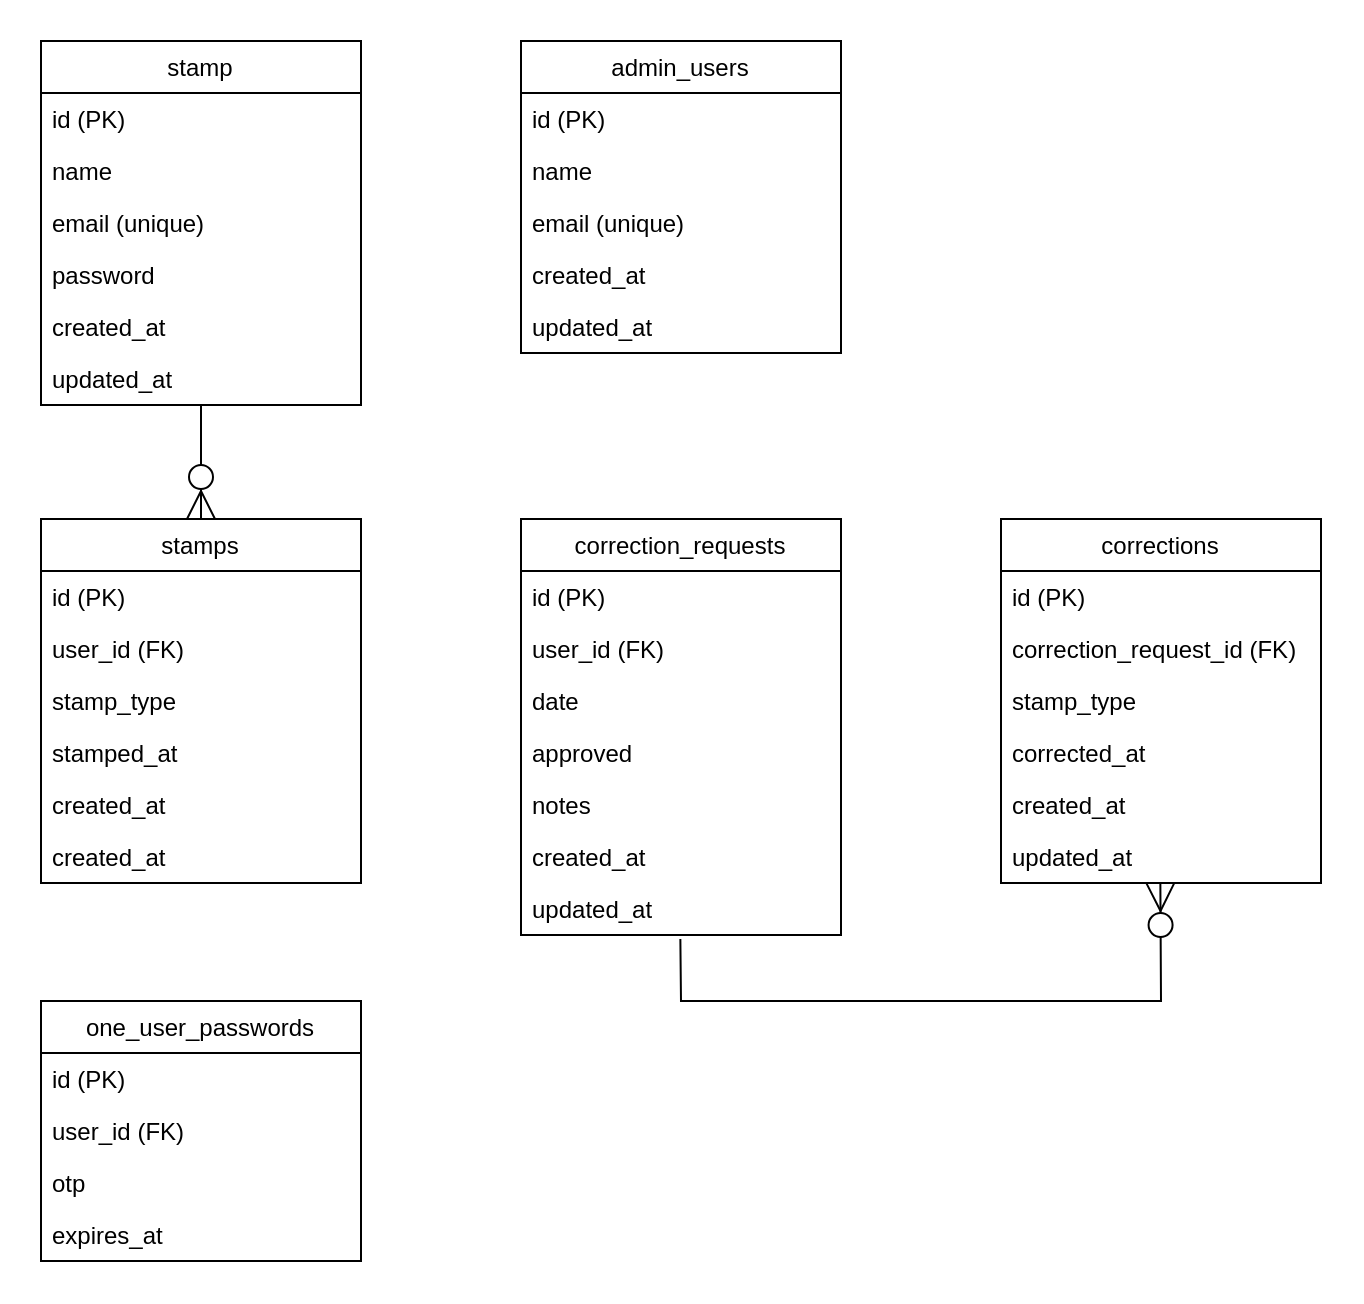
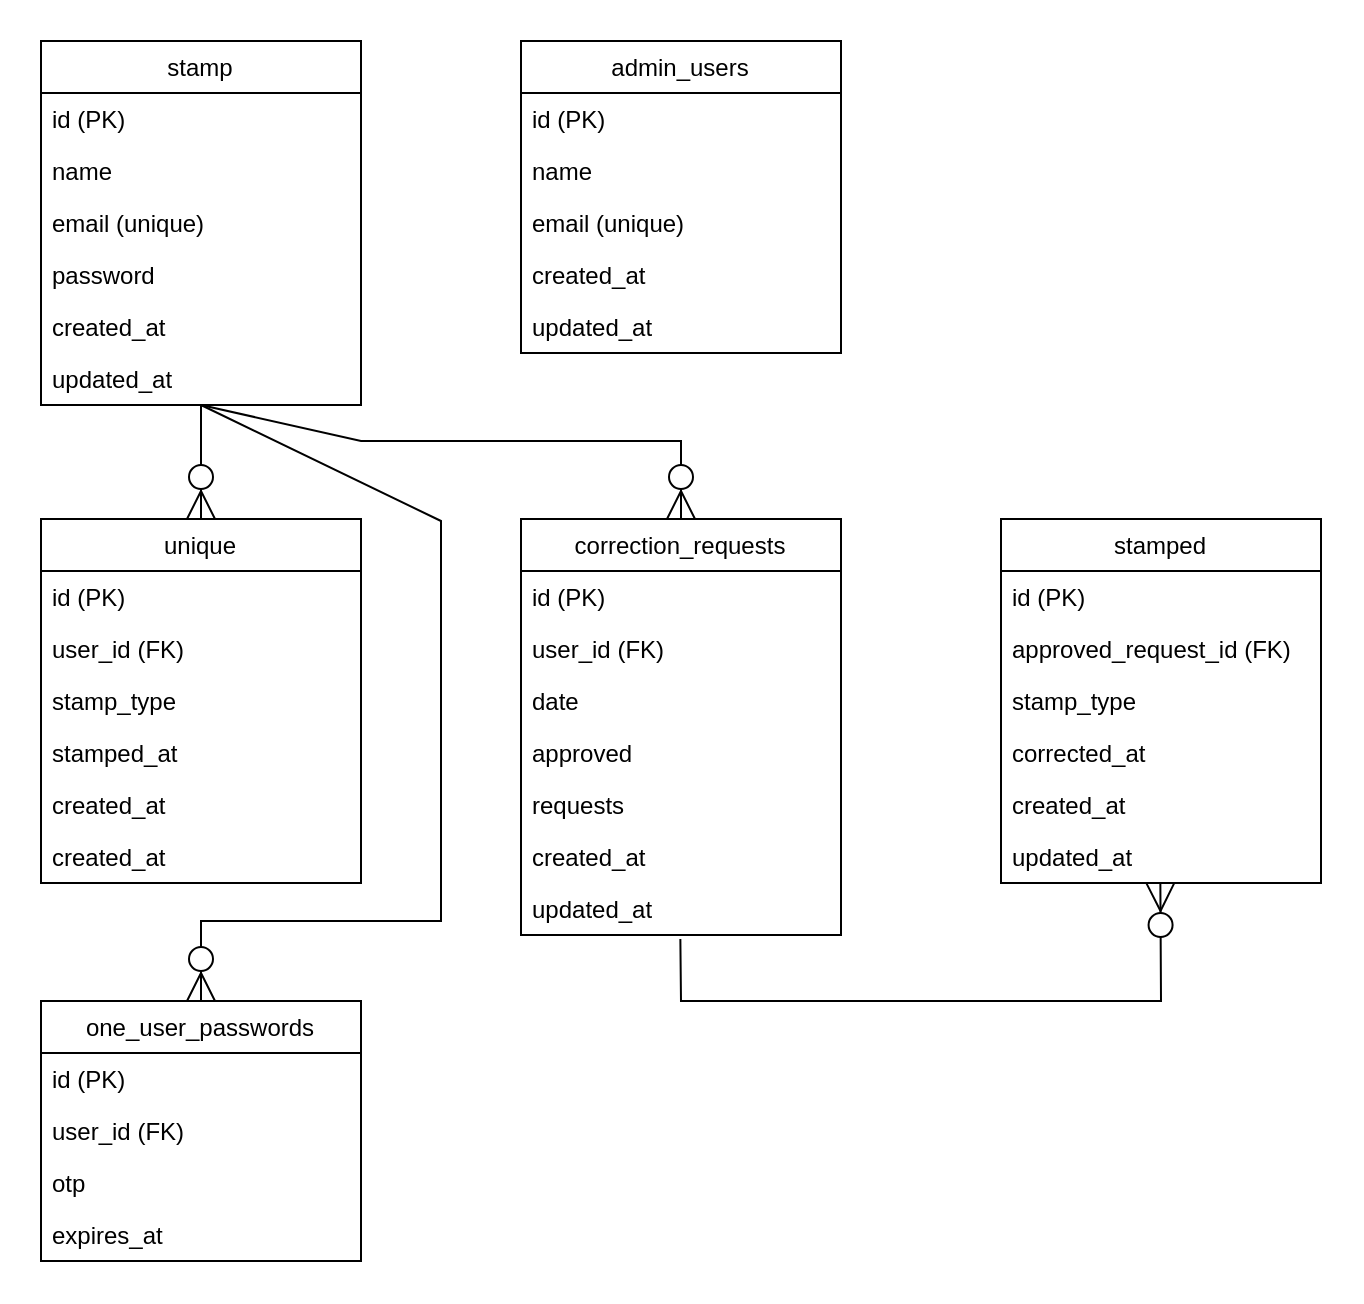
none -> (460, 441)
(200, 546) -> (200, 546)
(1160, 546) -> (1160, 546)
(1177, 650) -> (1167, 650)
none -> (441, 728)
(566, 806) -> (586, 806)
